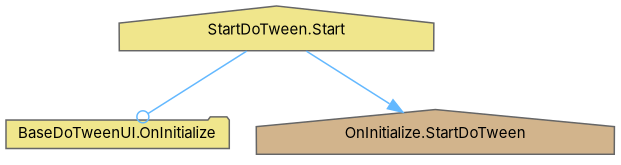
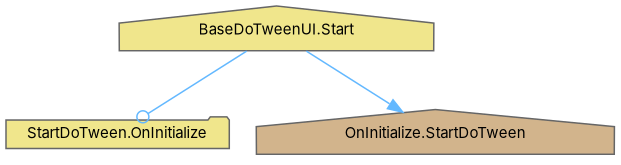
(276, 31) -> (276, 31)
(118, 134) -> (118, 134)
